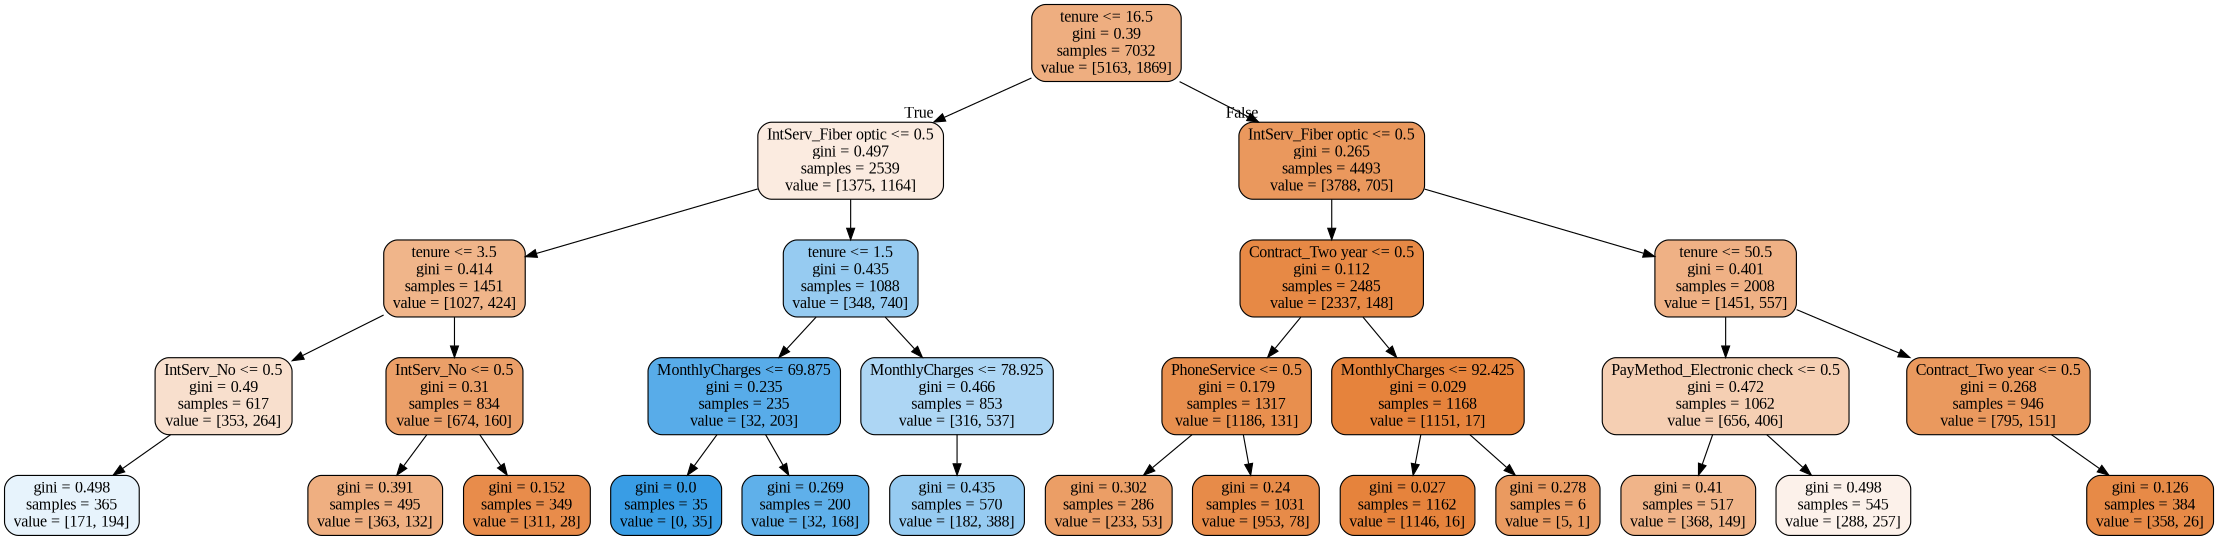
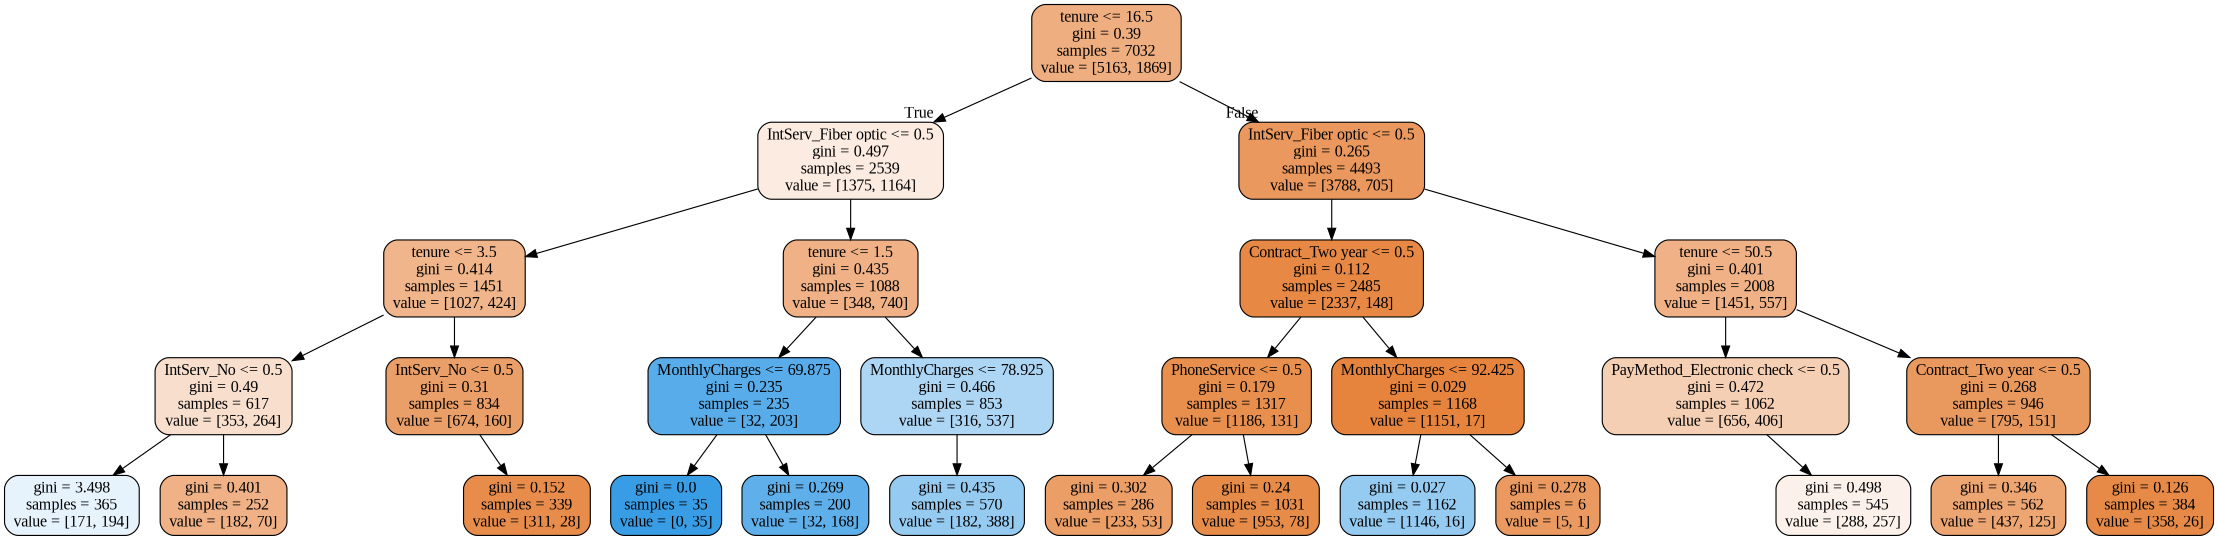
(851, 278) -> (851, 278)
(72, 505) -> (72, 505)
none -> (224, 505)
(375, 505) -> none
(527, 505) -> (527, 505)
(1408, 505) -> (1408, 505)
(1688, 505) -> none
none -> (1998, 505)
